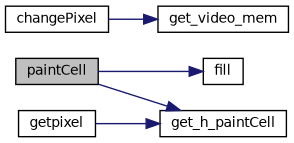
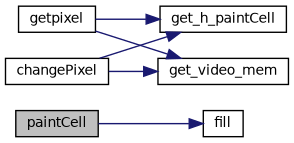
none -> (126, 41)
(133, 95) -> (125, 50)
